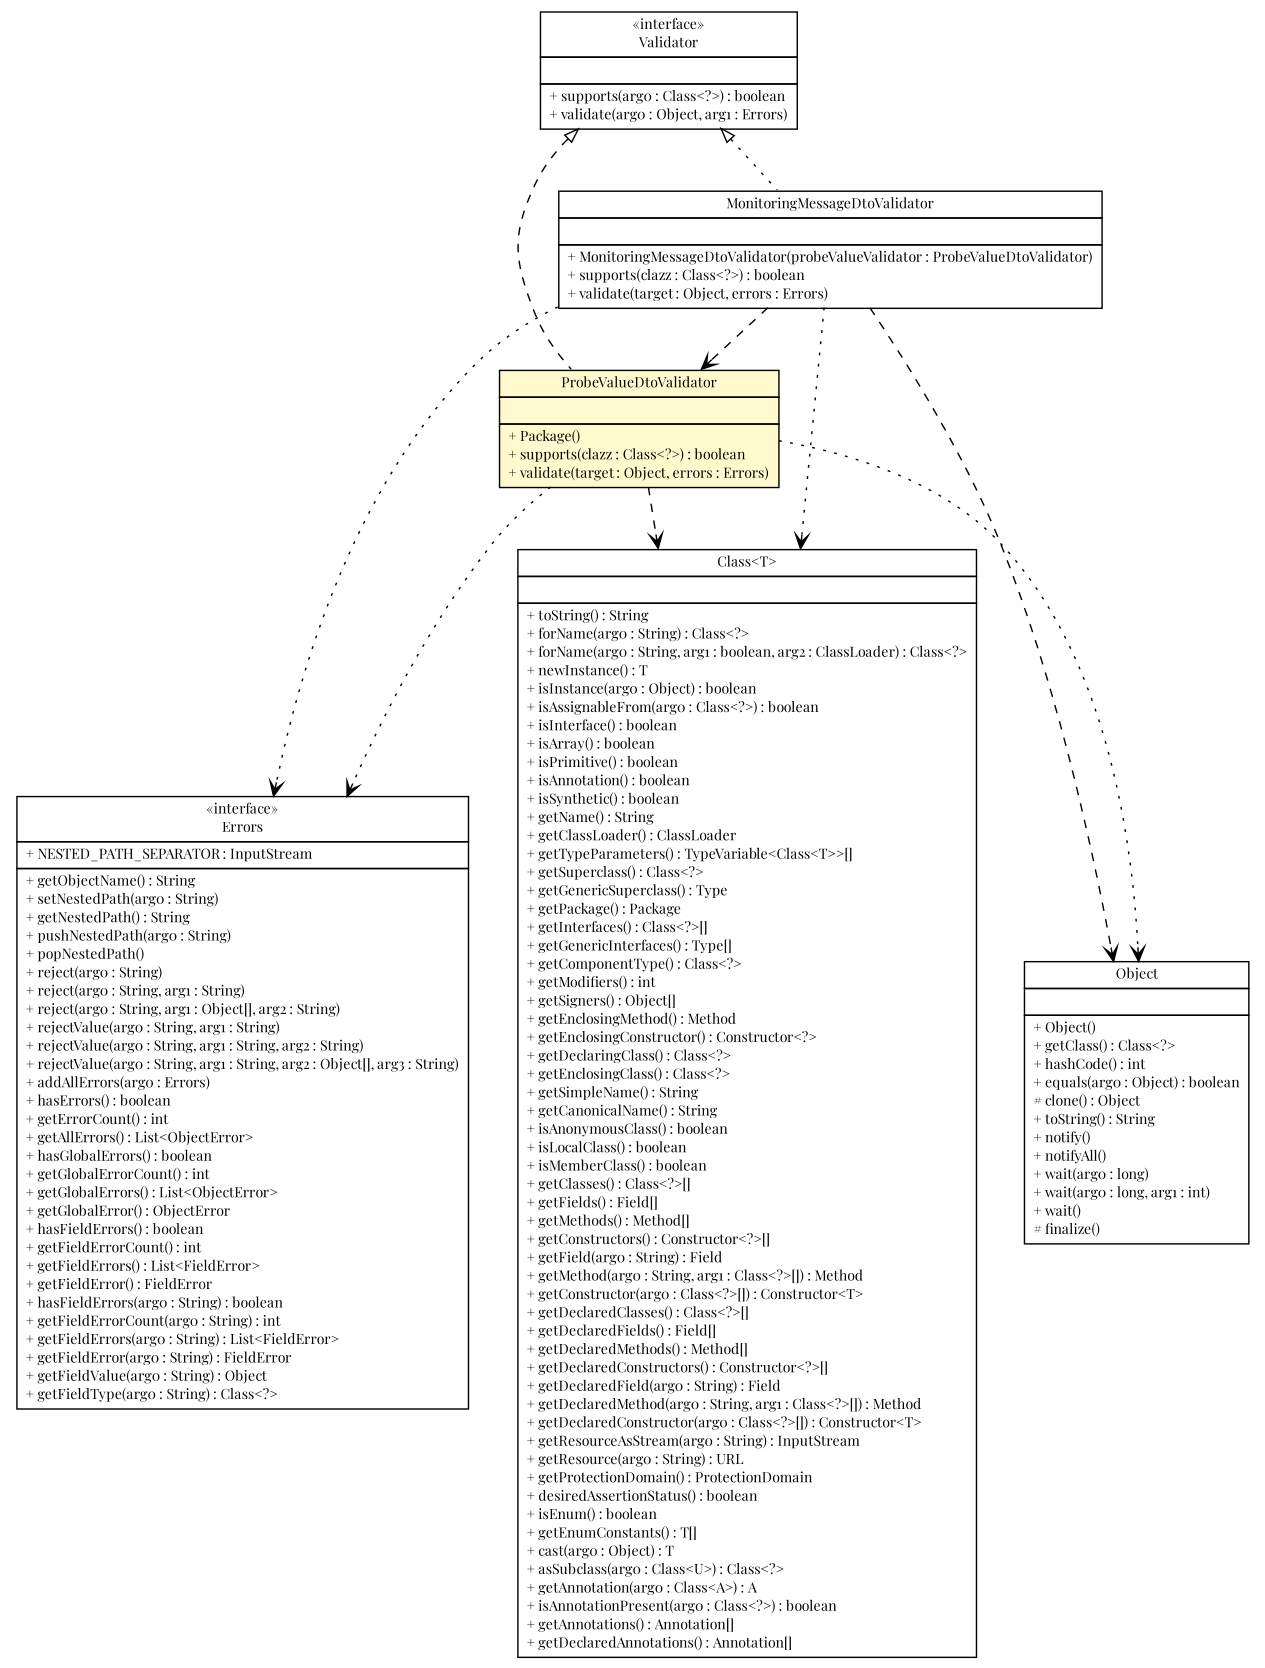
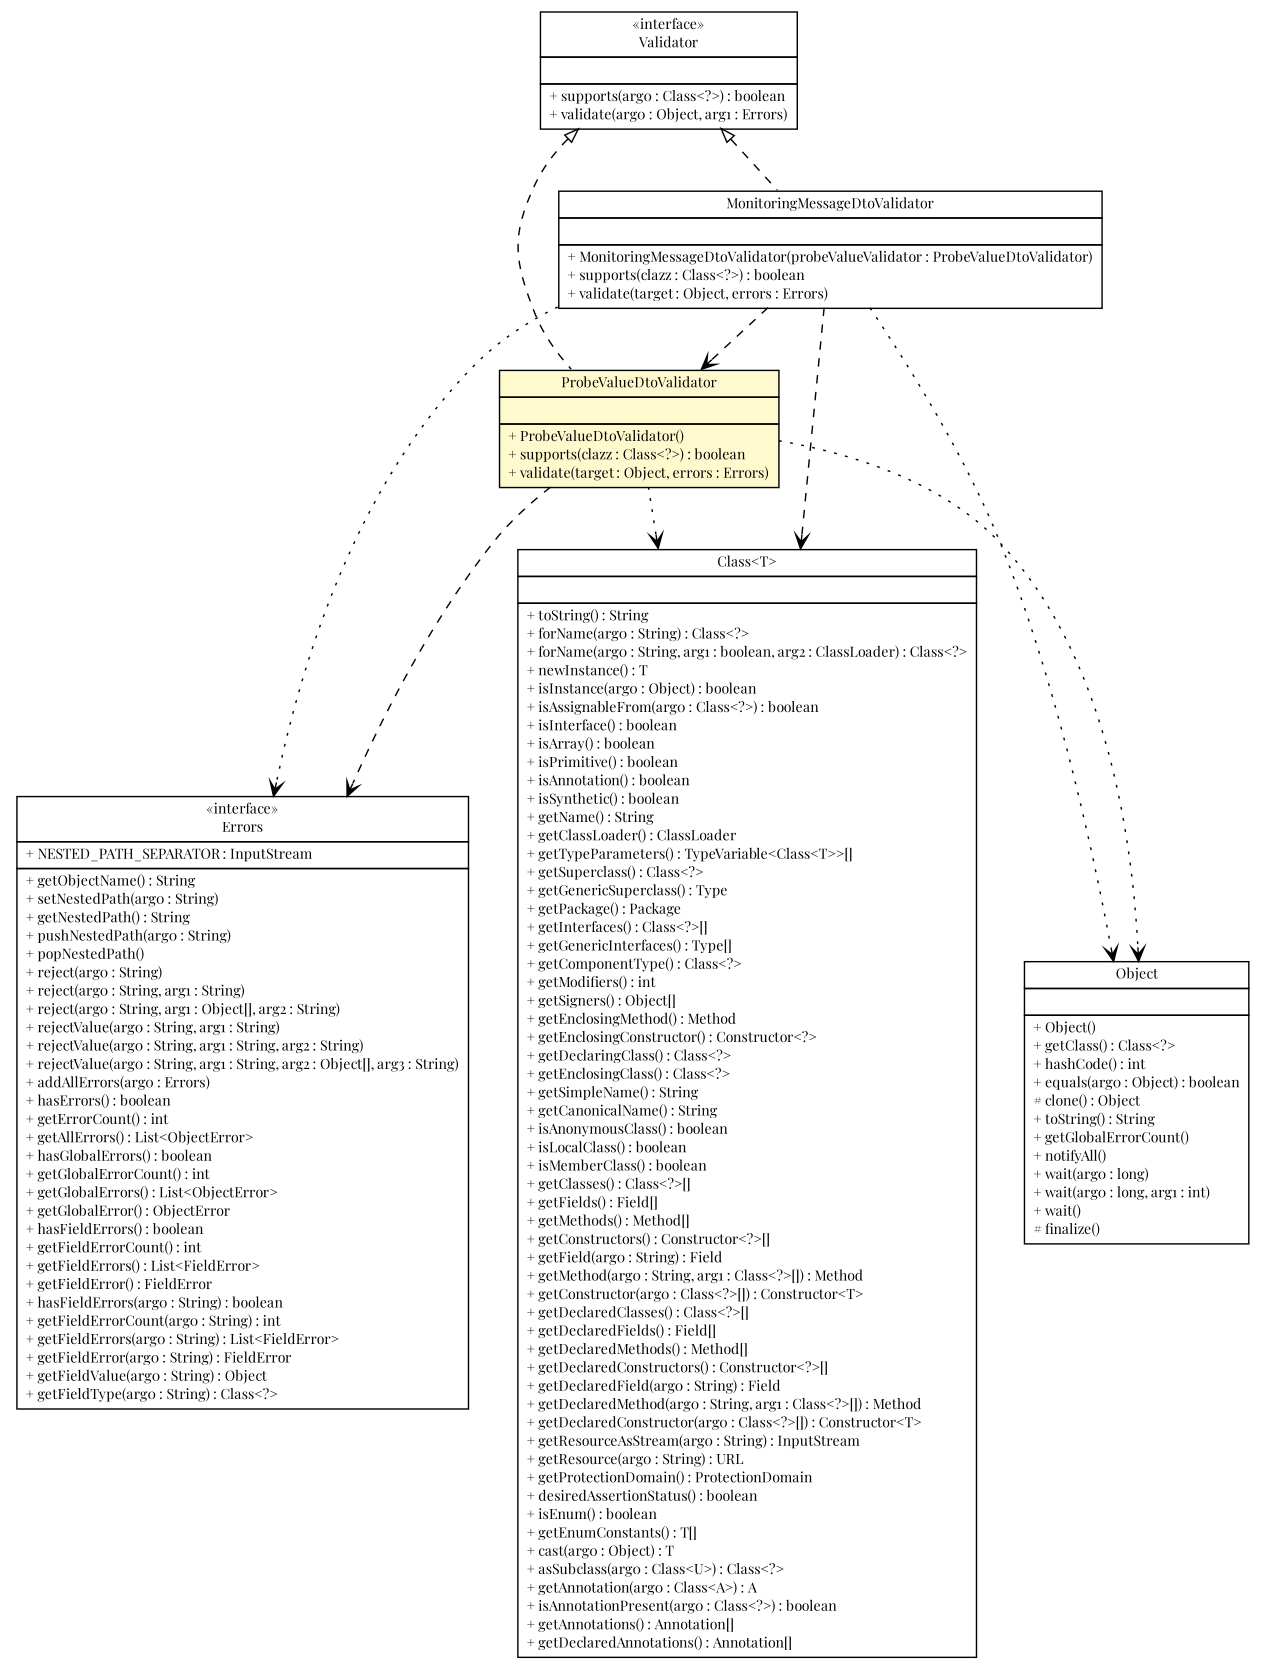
(754, 165) -> (754, 165)
(813, 421) -> (813, 421)
(545, 437) -> (597, 437)
(652, 510) -> (652, 510)
(1026, 614) -> (1026, 614)
(436, 624) -> (436, 624)
(1063, 1138) -> (1111, 1138)
